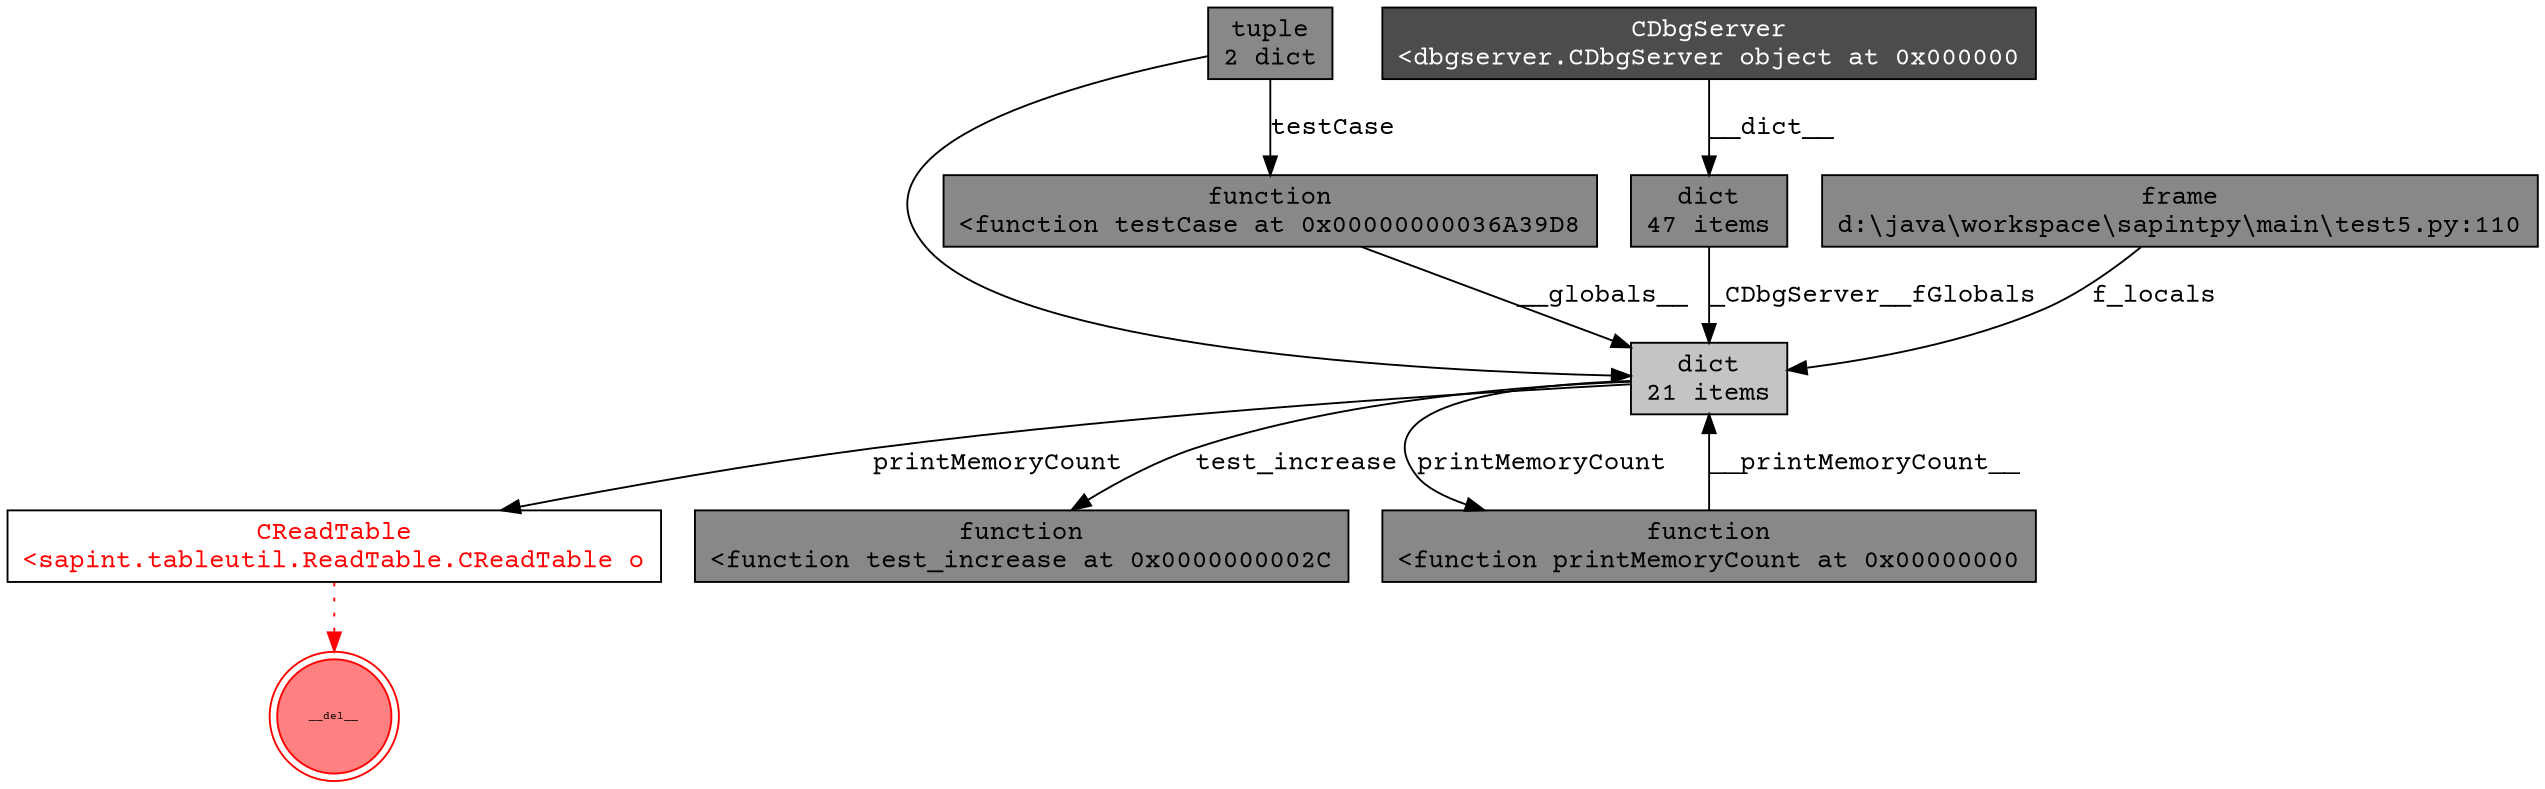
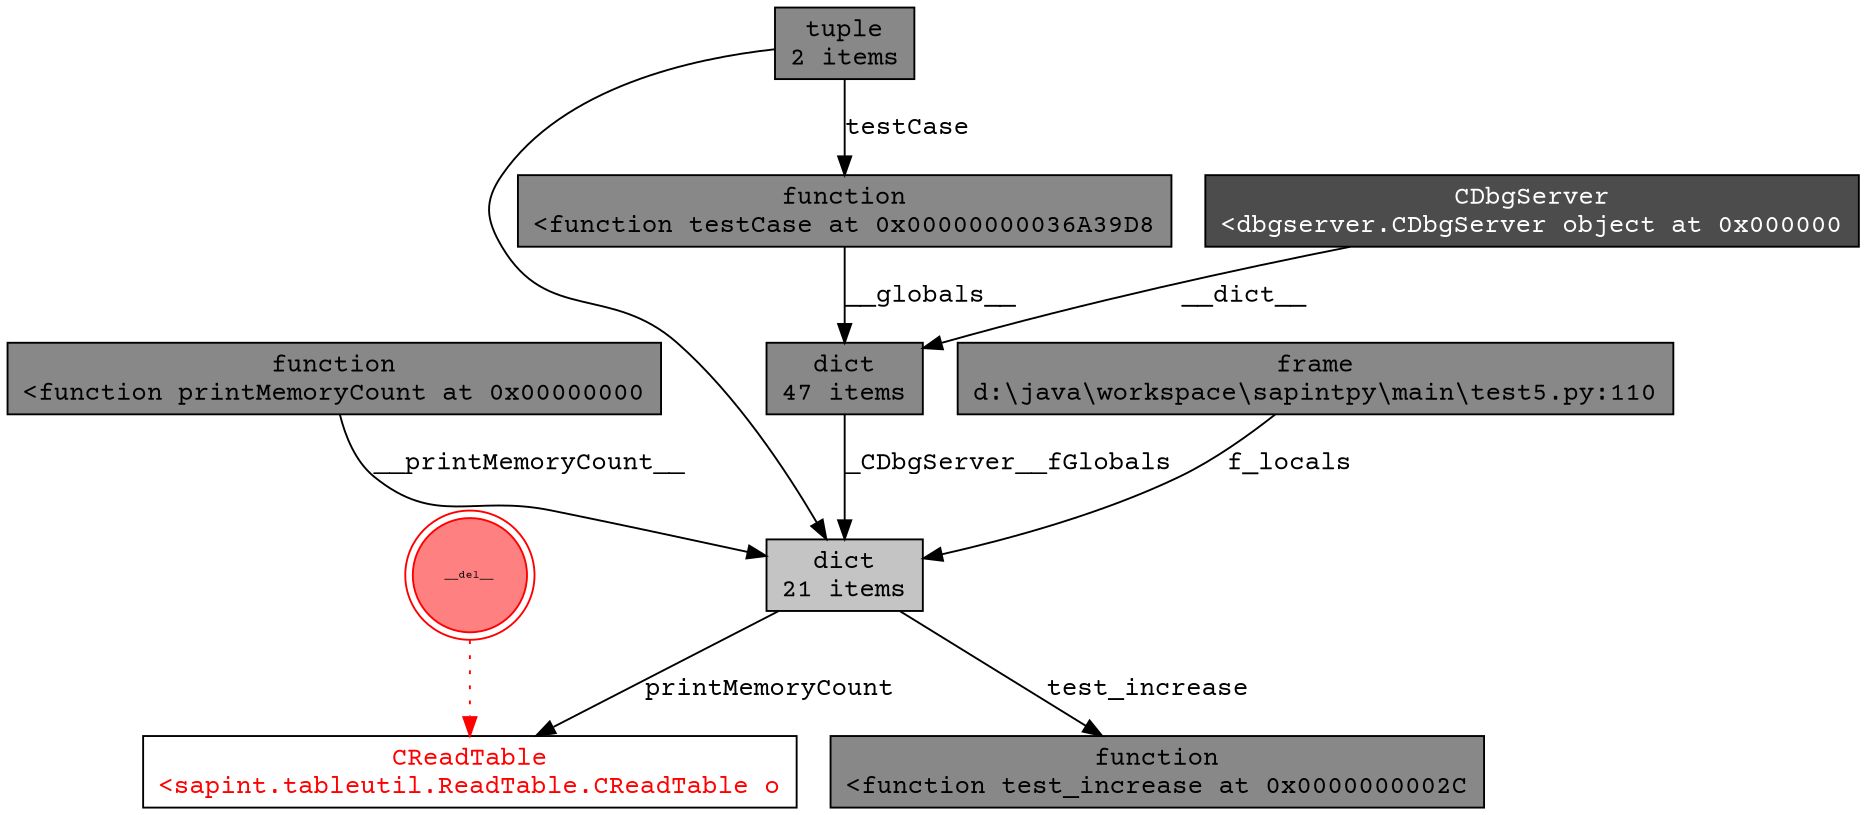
(1270, 43) -> (845, 43)
(1487, 294) -> (845, 285)
(1448, 407) -> none
(334, 607) -> (470, 678)
